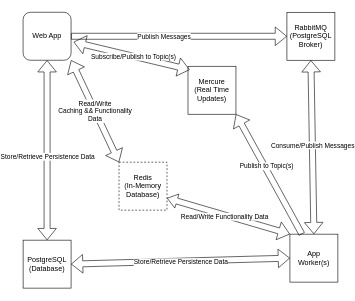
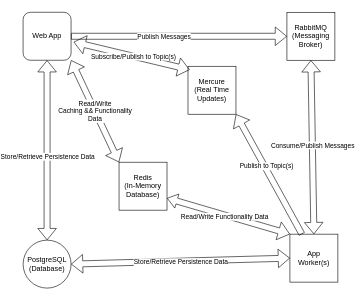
(311, 36) -> (311, 36)
(143, 186) -> (143, 186)
(47, 264) -> (47, 264)
